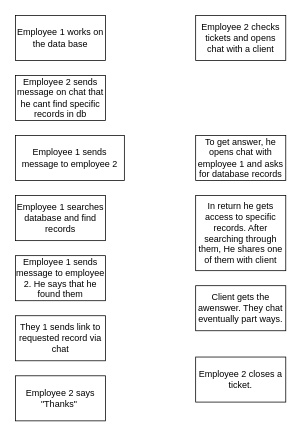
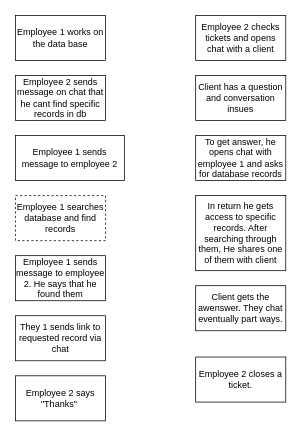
none -> (240, 98)
(60, 218) -> (60, 218)
